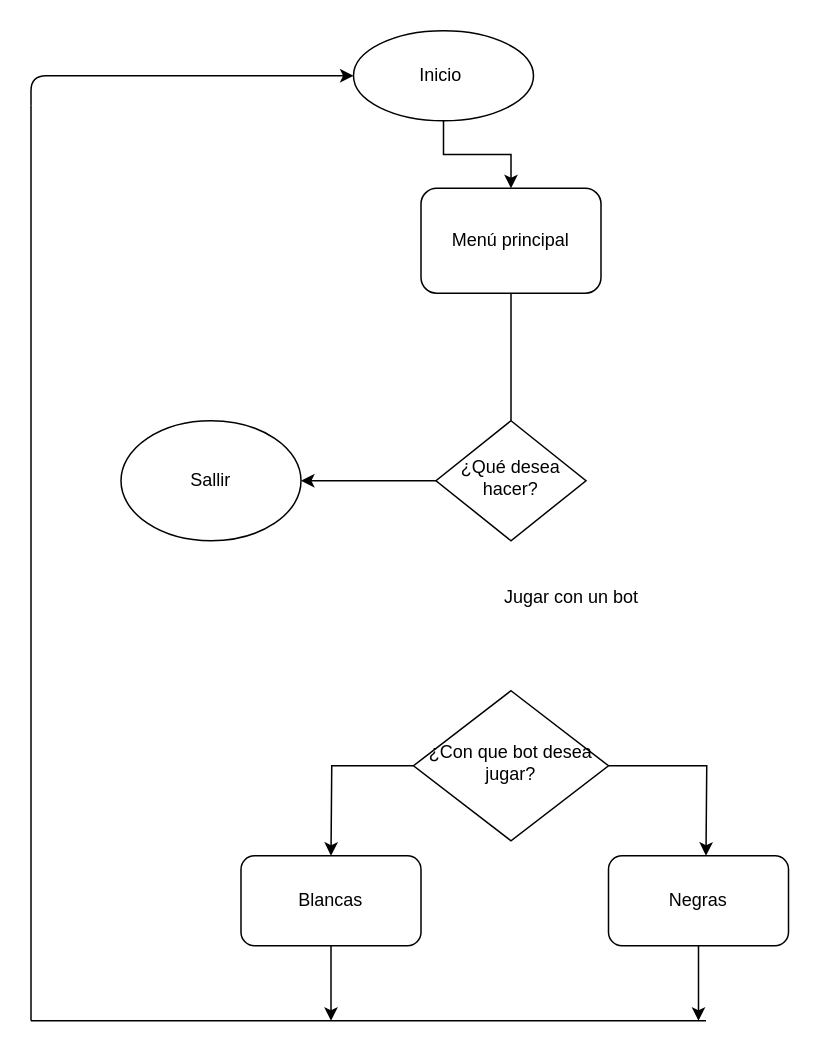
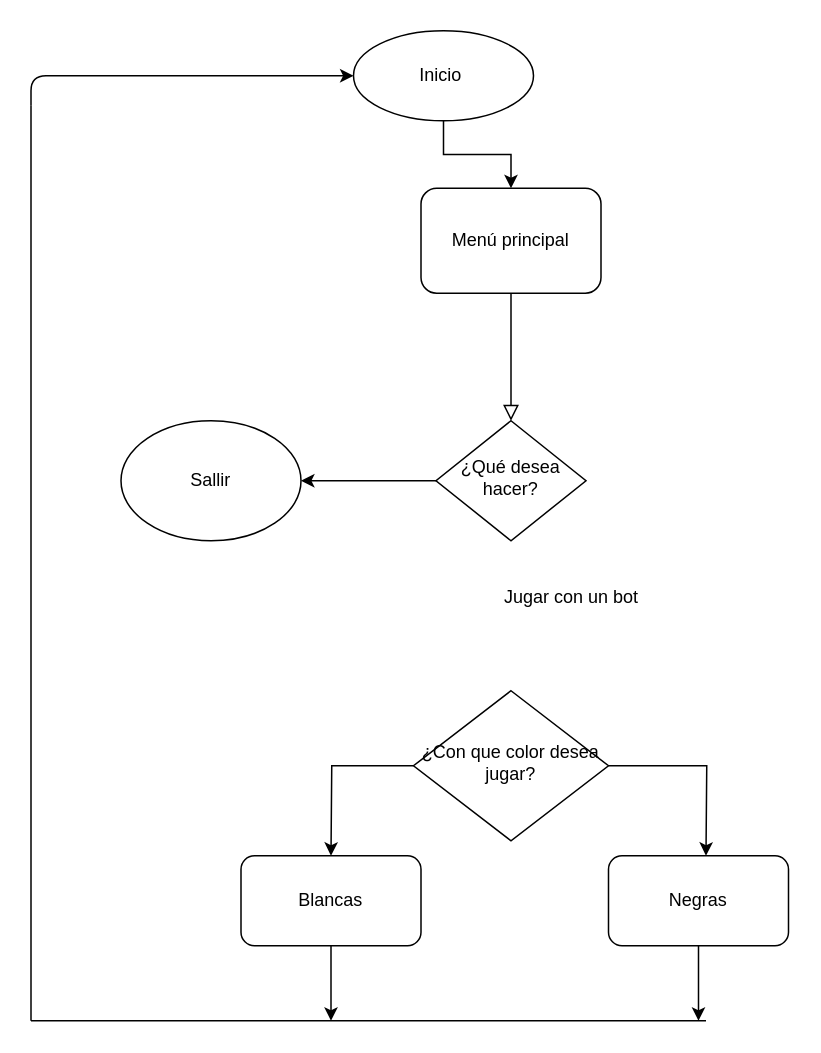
(511, 411) -> (511, 404)
(511, 763) -> (511, 763)
